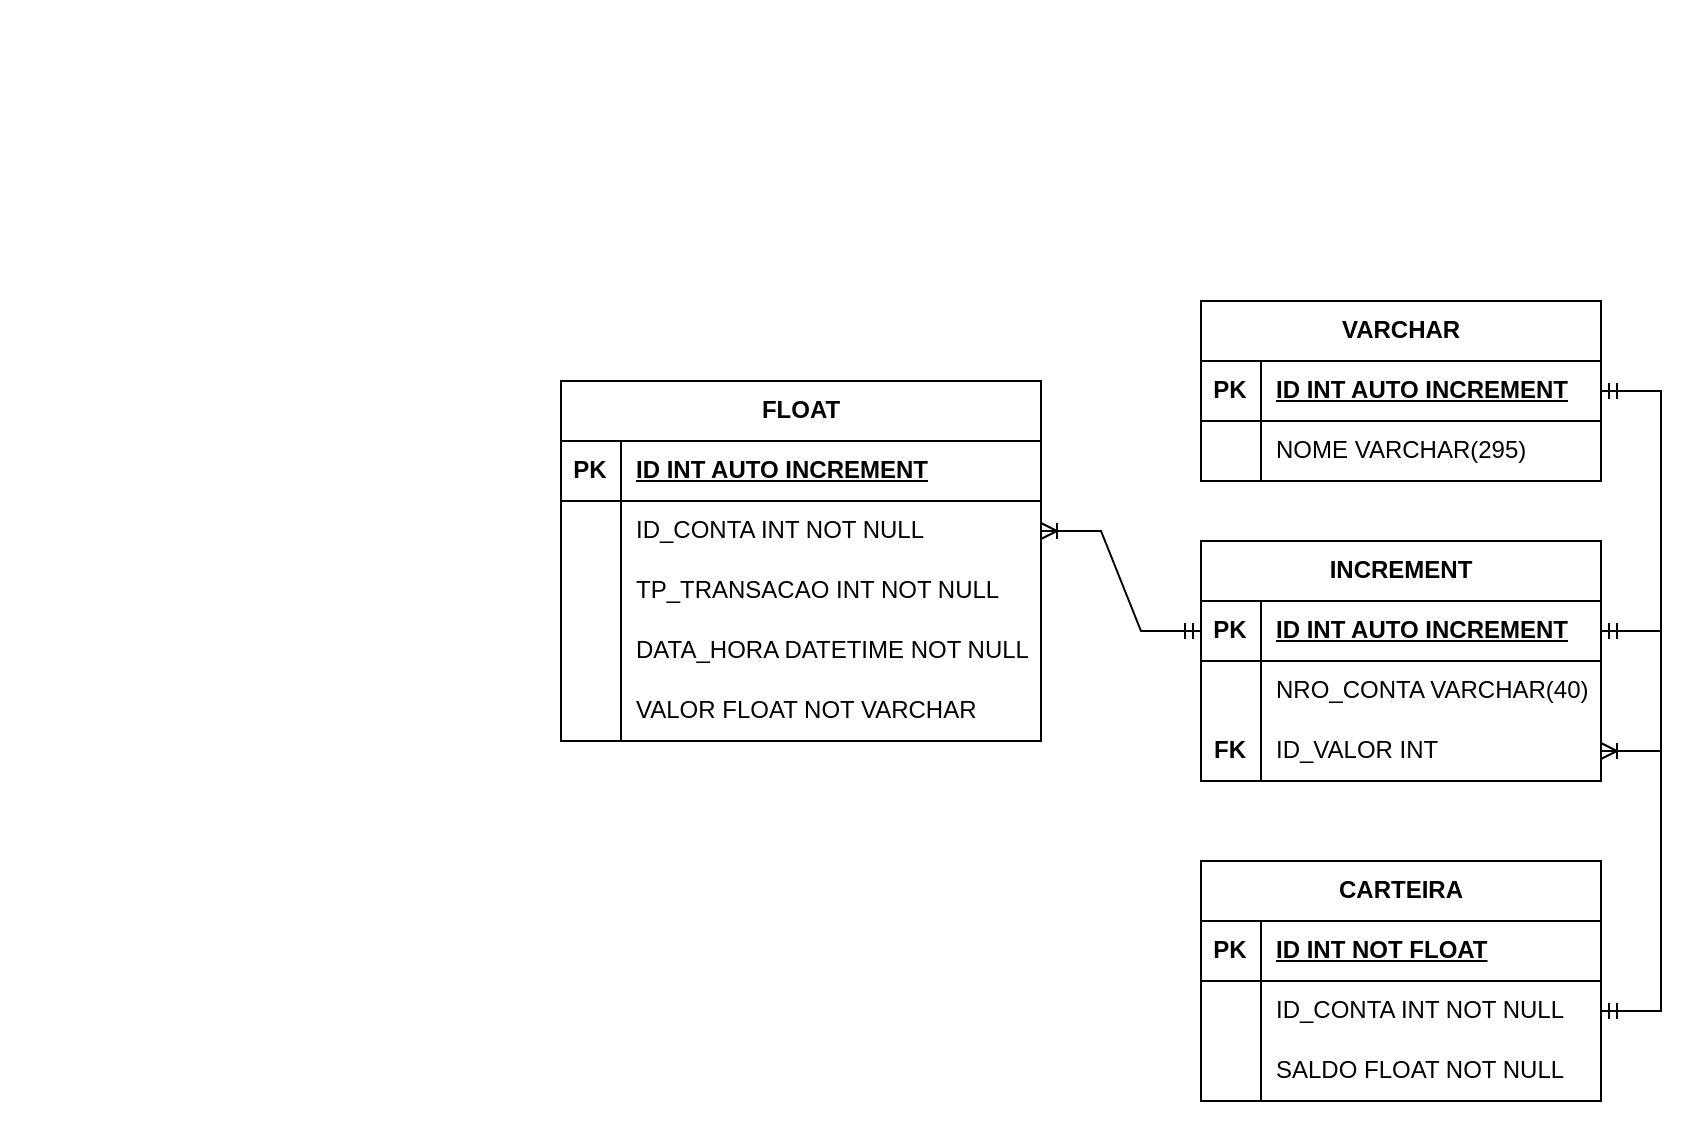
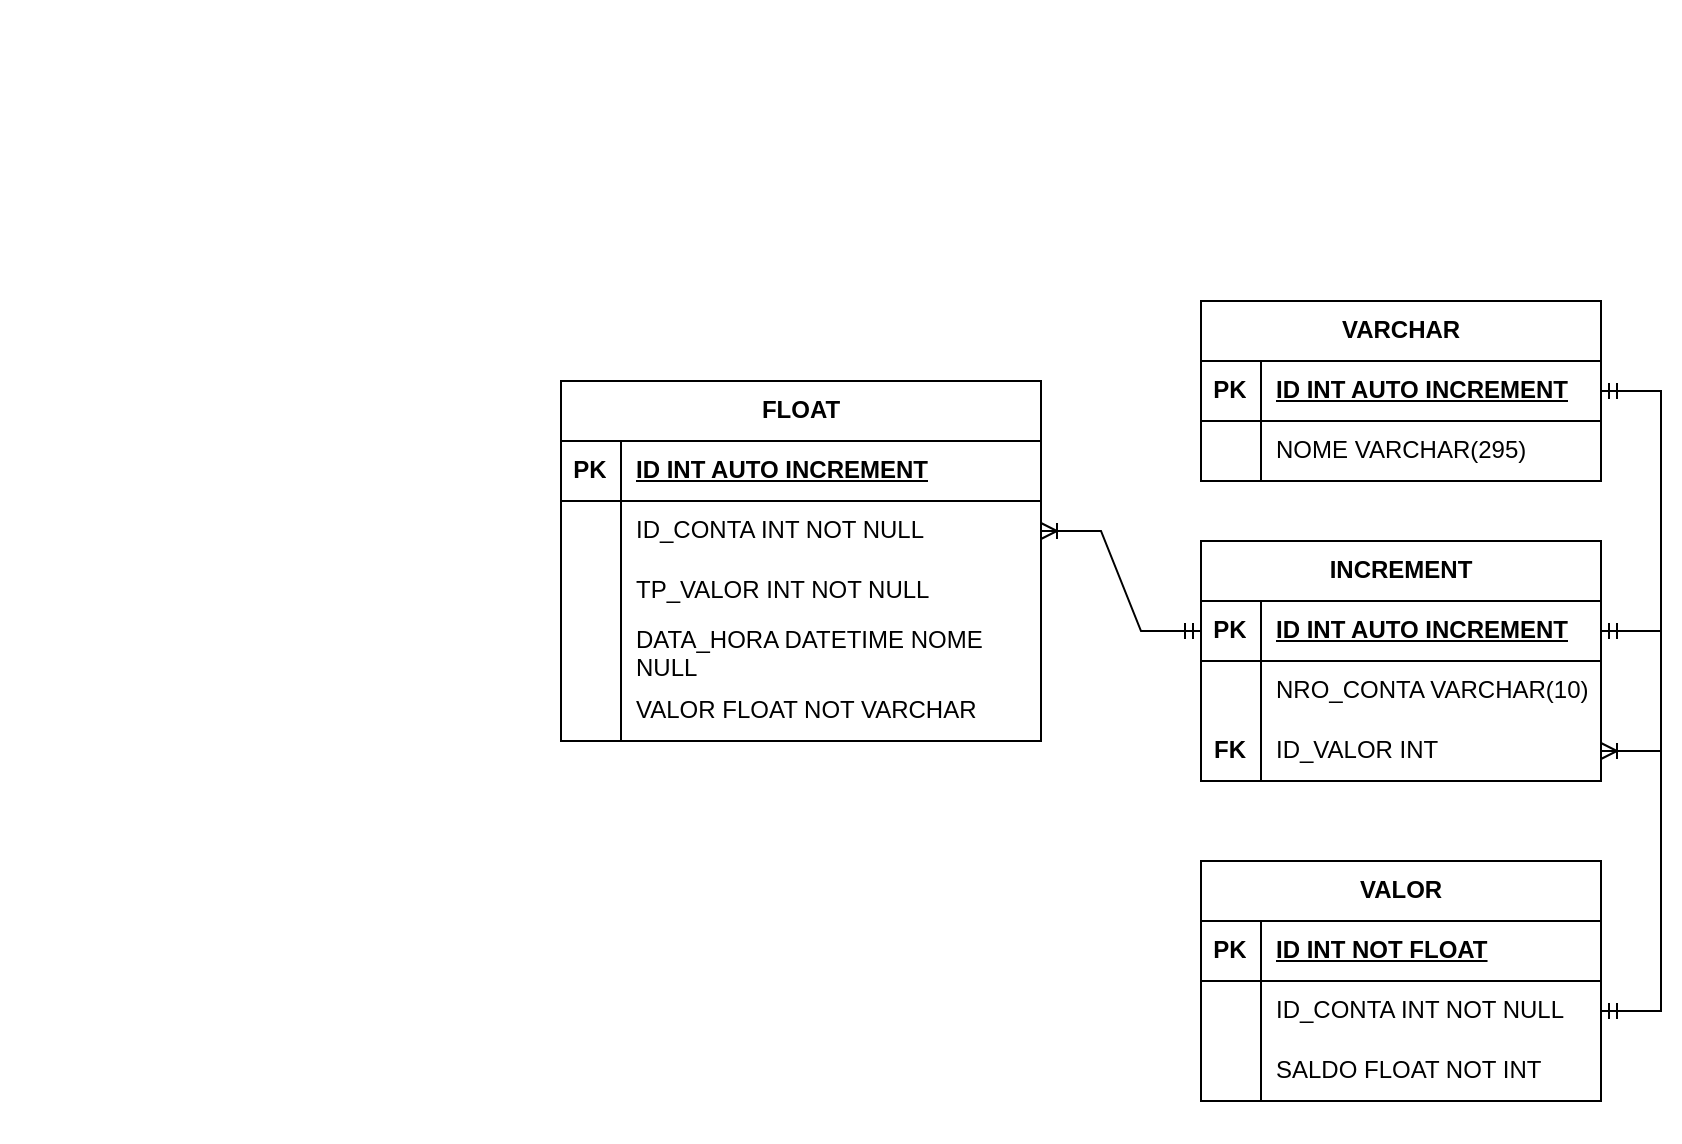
(796, 591) -> (769, 591)
(809, 651) -> (816, 651)
(1415, 691) -> (1415, 691)
(1402, 891) -> (1402, 891)
(1402, 1071) -> (1395, 1071)
